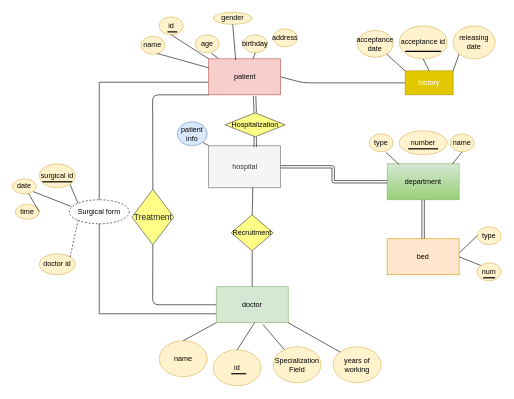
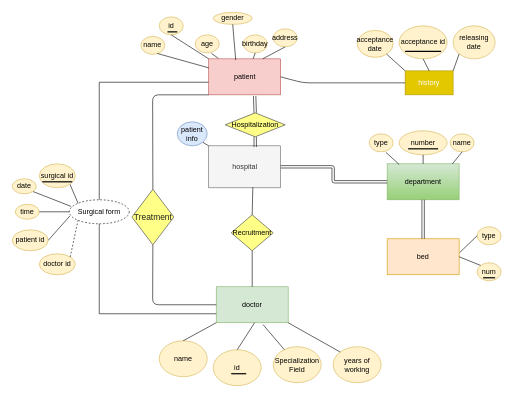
none -> (274, 53)
none -> (423, 160)
(34, 203) -> (54, 212)
none -> (59, 228)
none -> (30, 240)
